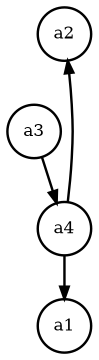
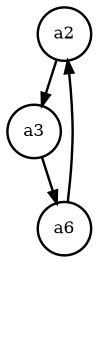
none -> (51, 77)
(64, 229) -> (64, 229)
(64, 326) -> none
